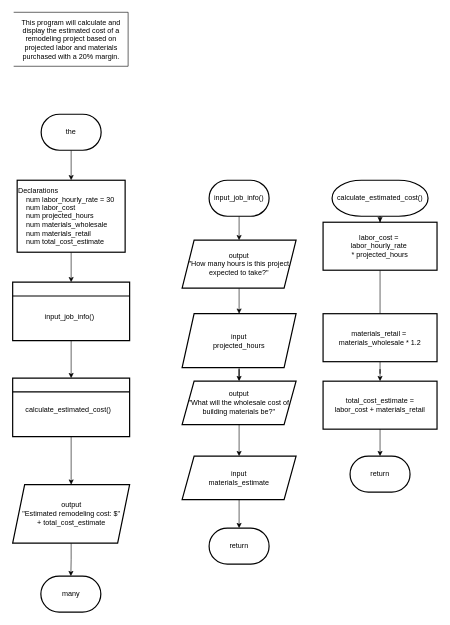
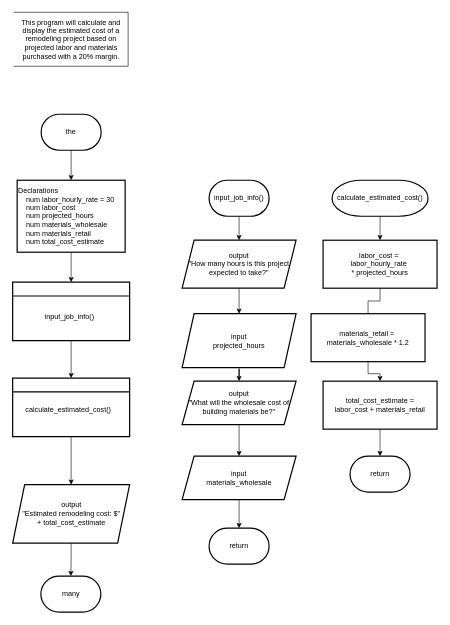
(380, 246) -> (380, 264)
(380, 338) -> (368, 338)
(239, 478) -> (239, 478)
